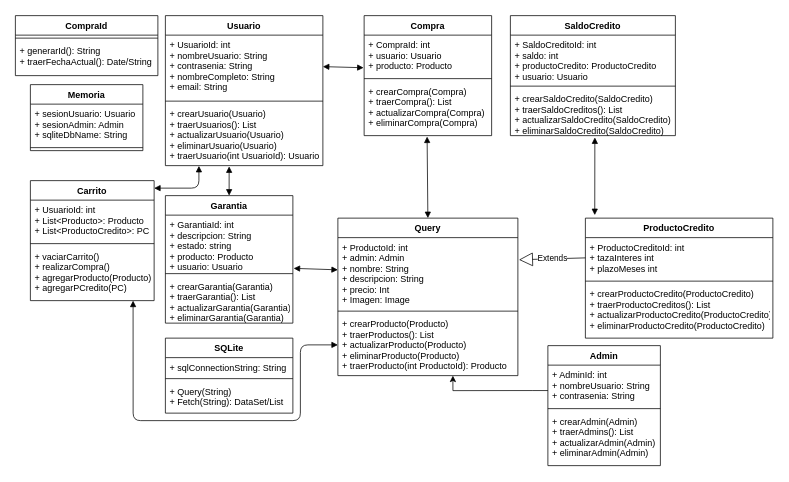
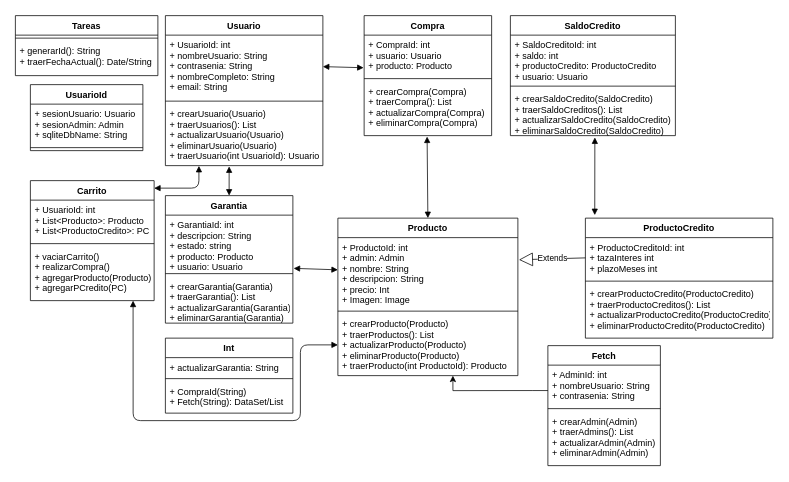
(86, 26) -> (86, 26)
(86, 95) -> (86, 95)
(428, 228) -> (428, 228)
(229, 348) -> (229, 348)
(604, 356) -> (604, 356)
(234, 368) -> (232, 368)
(205, 392) -> (213, 392)
